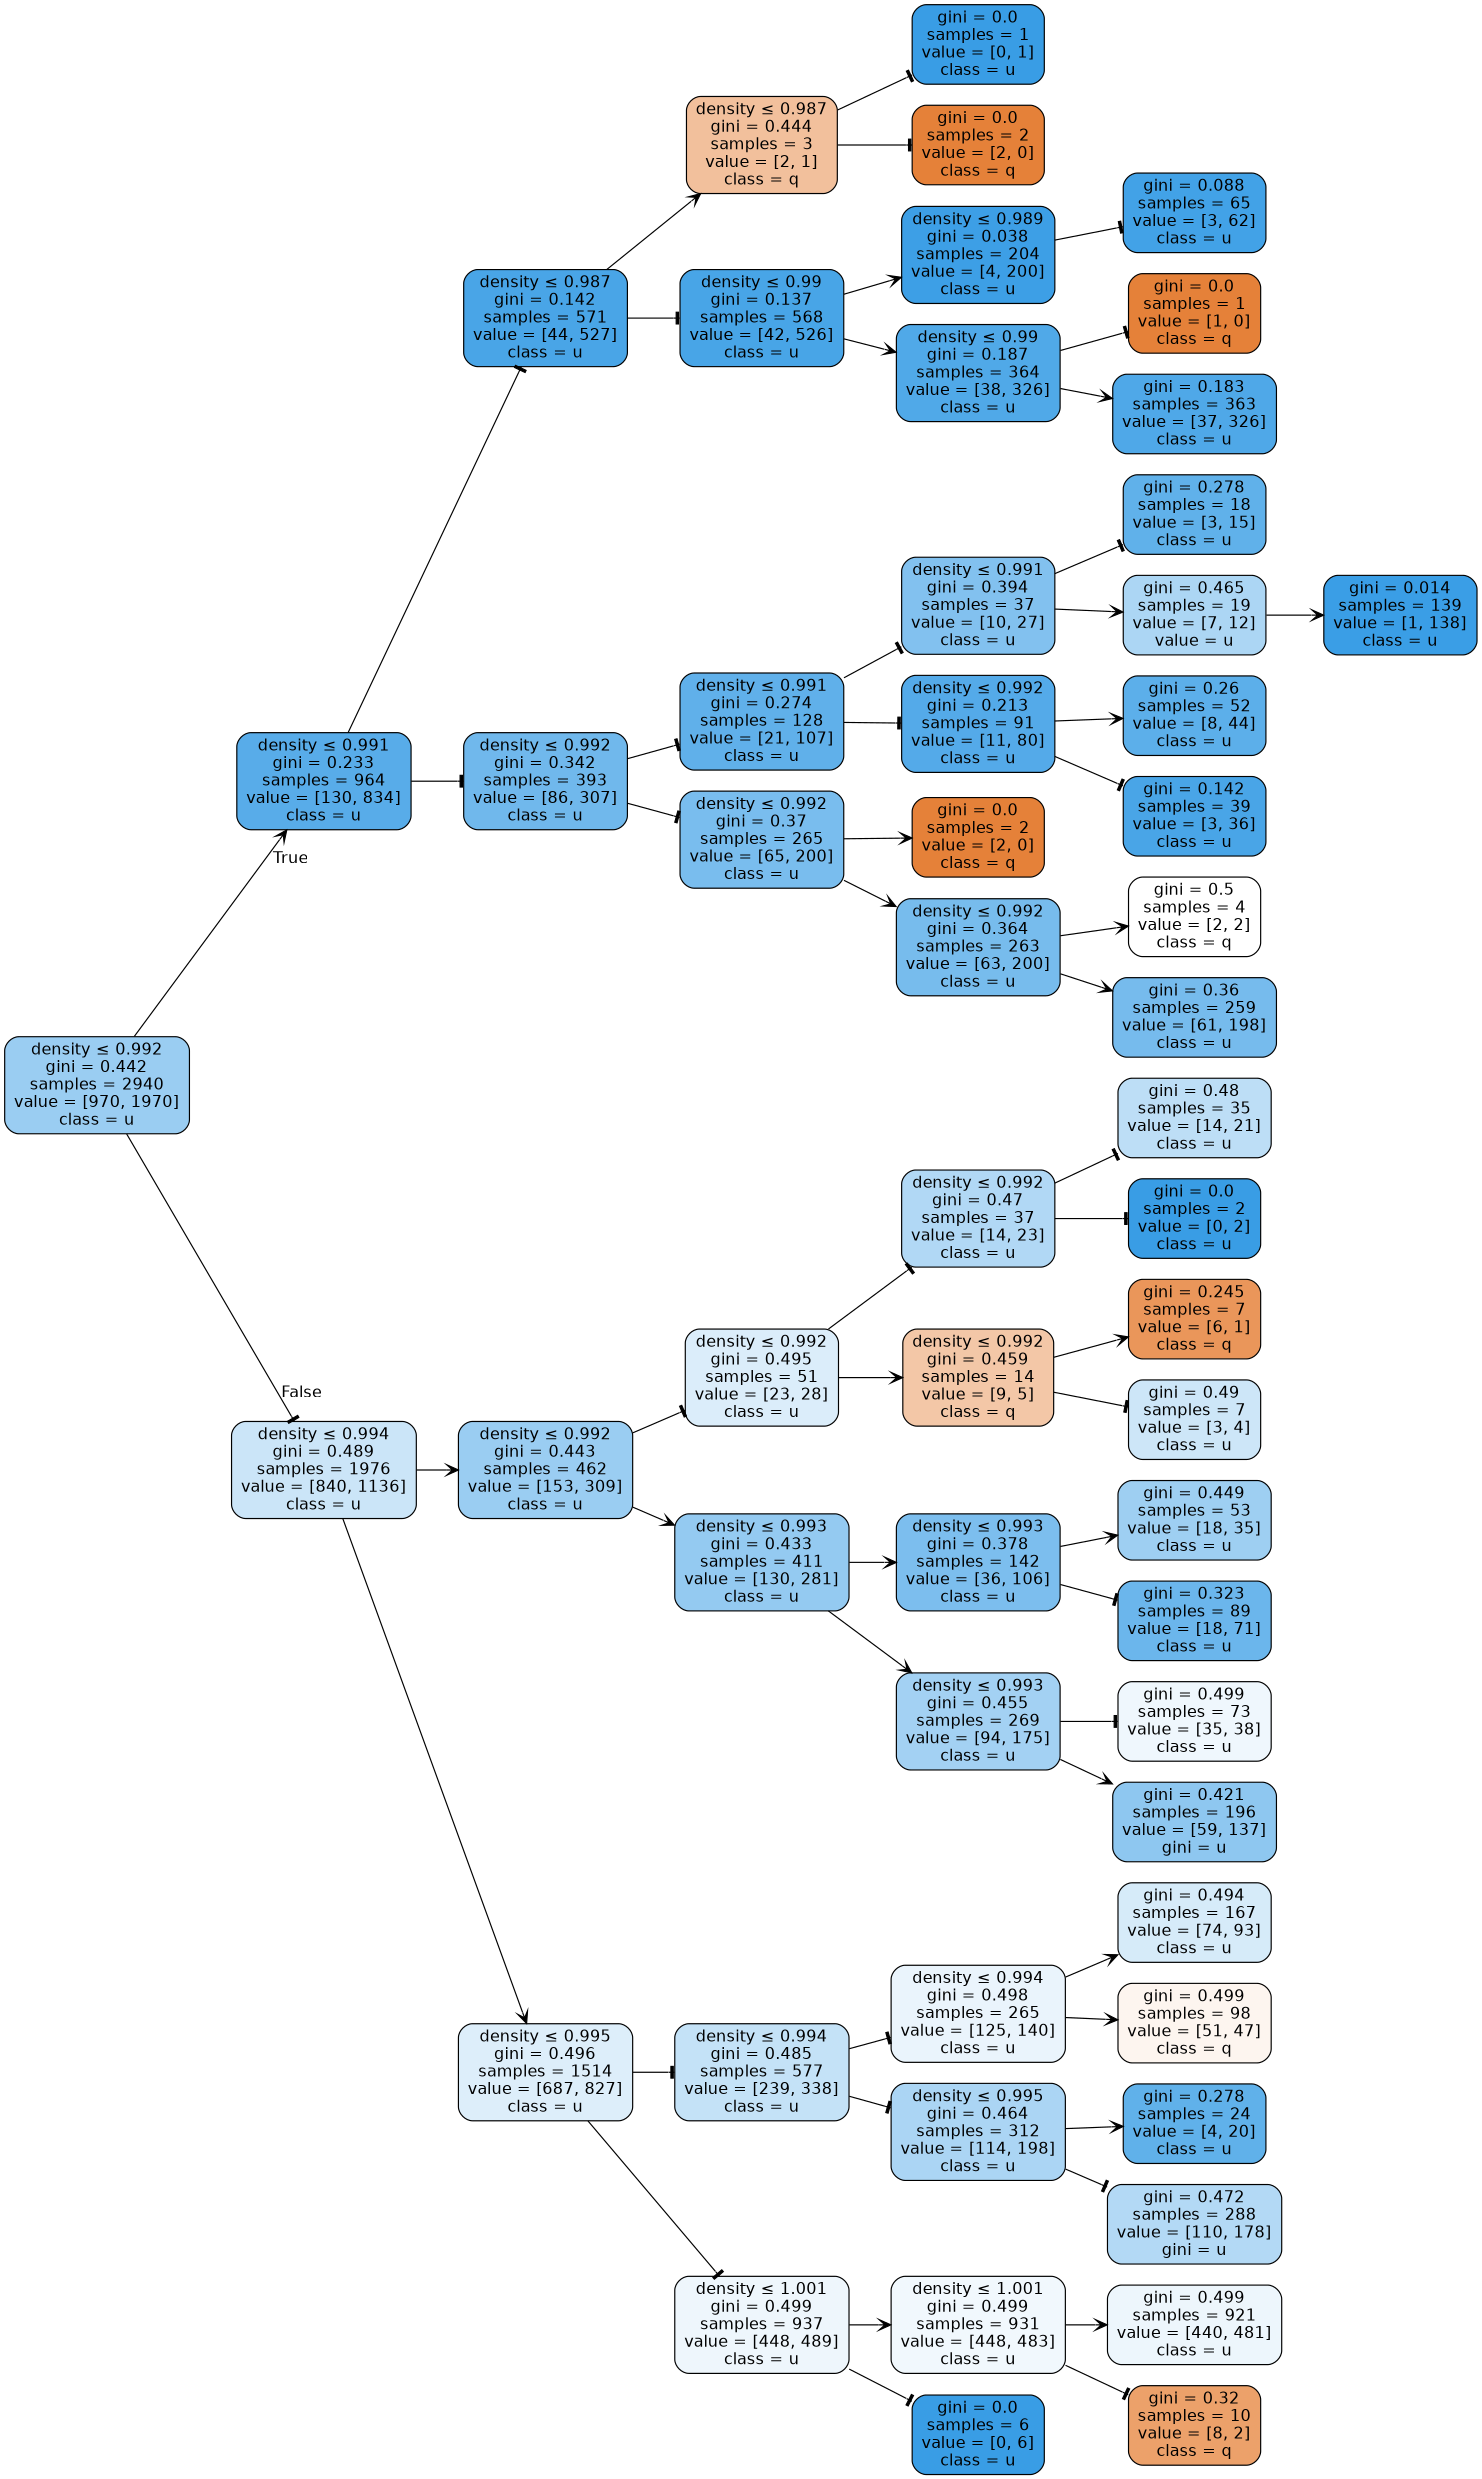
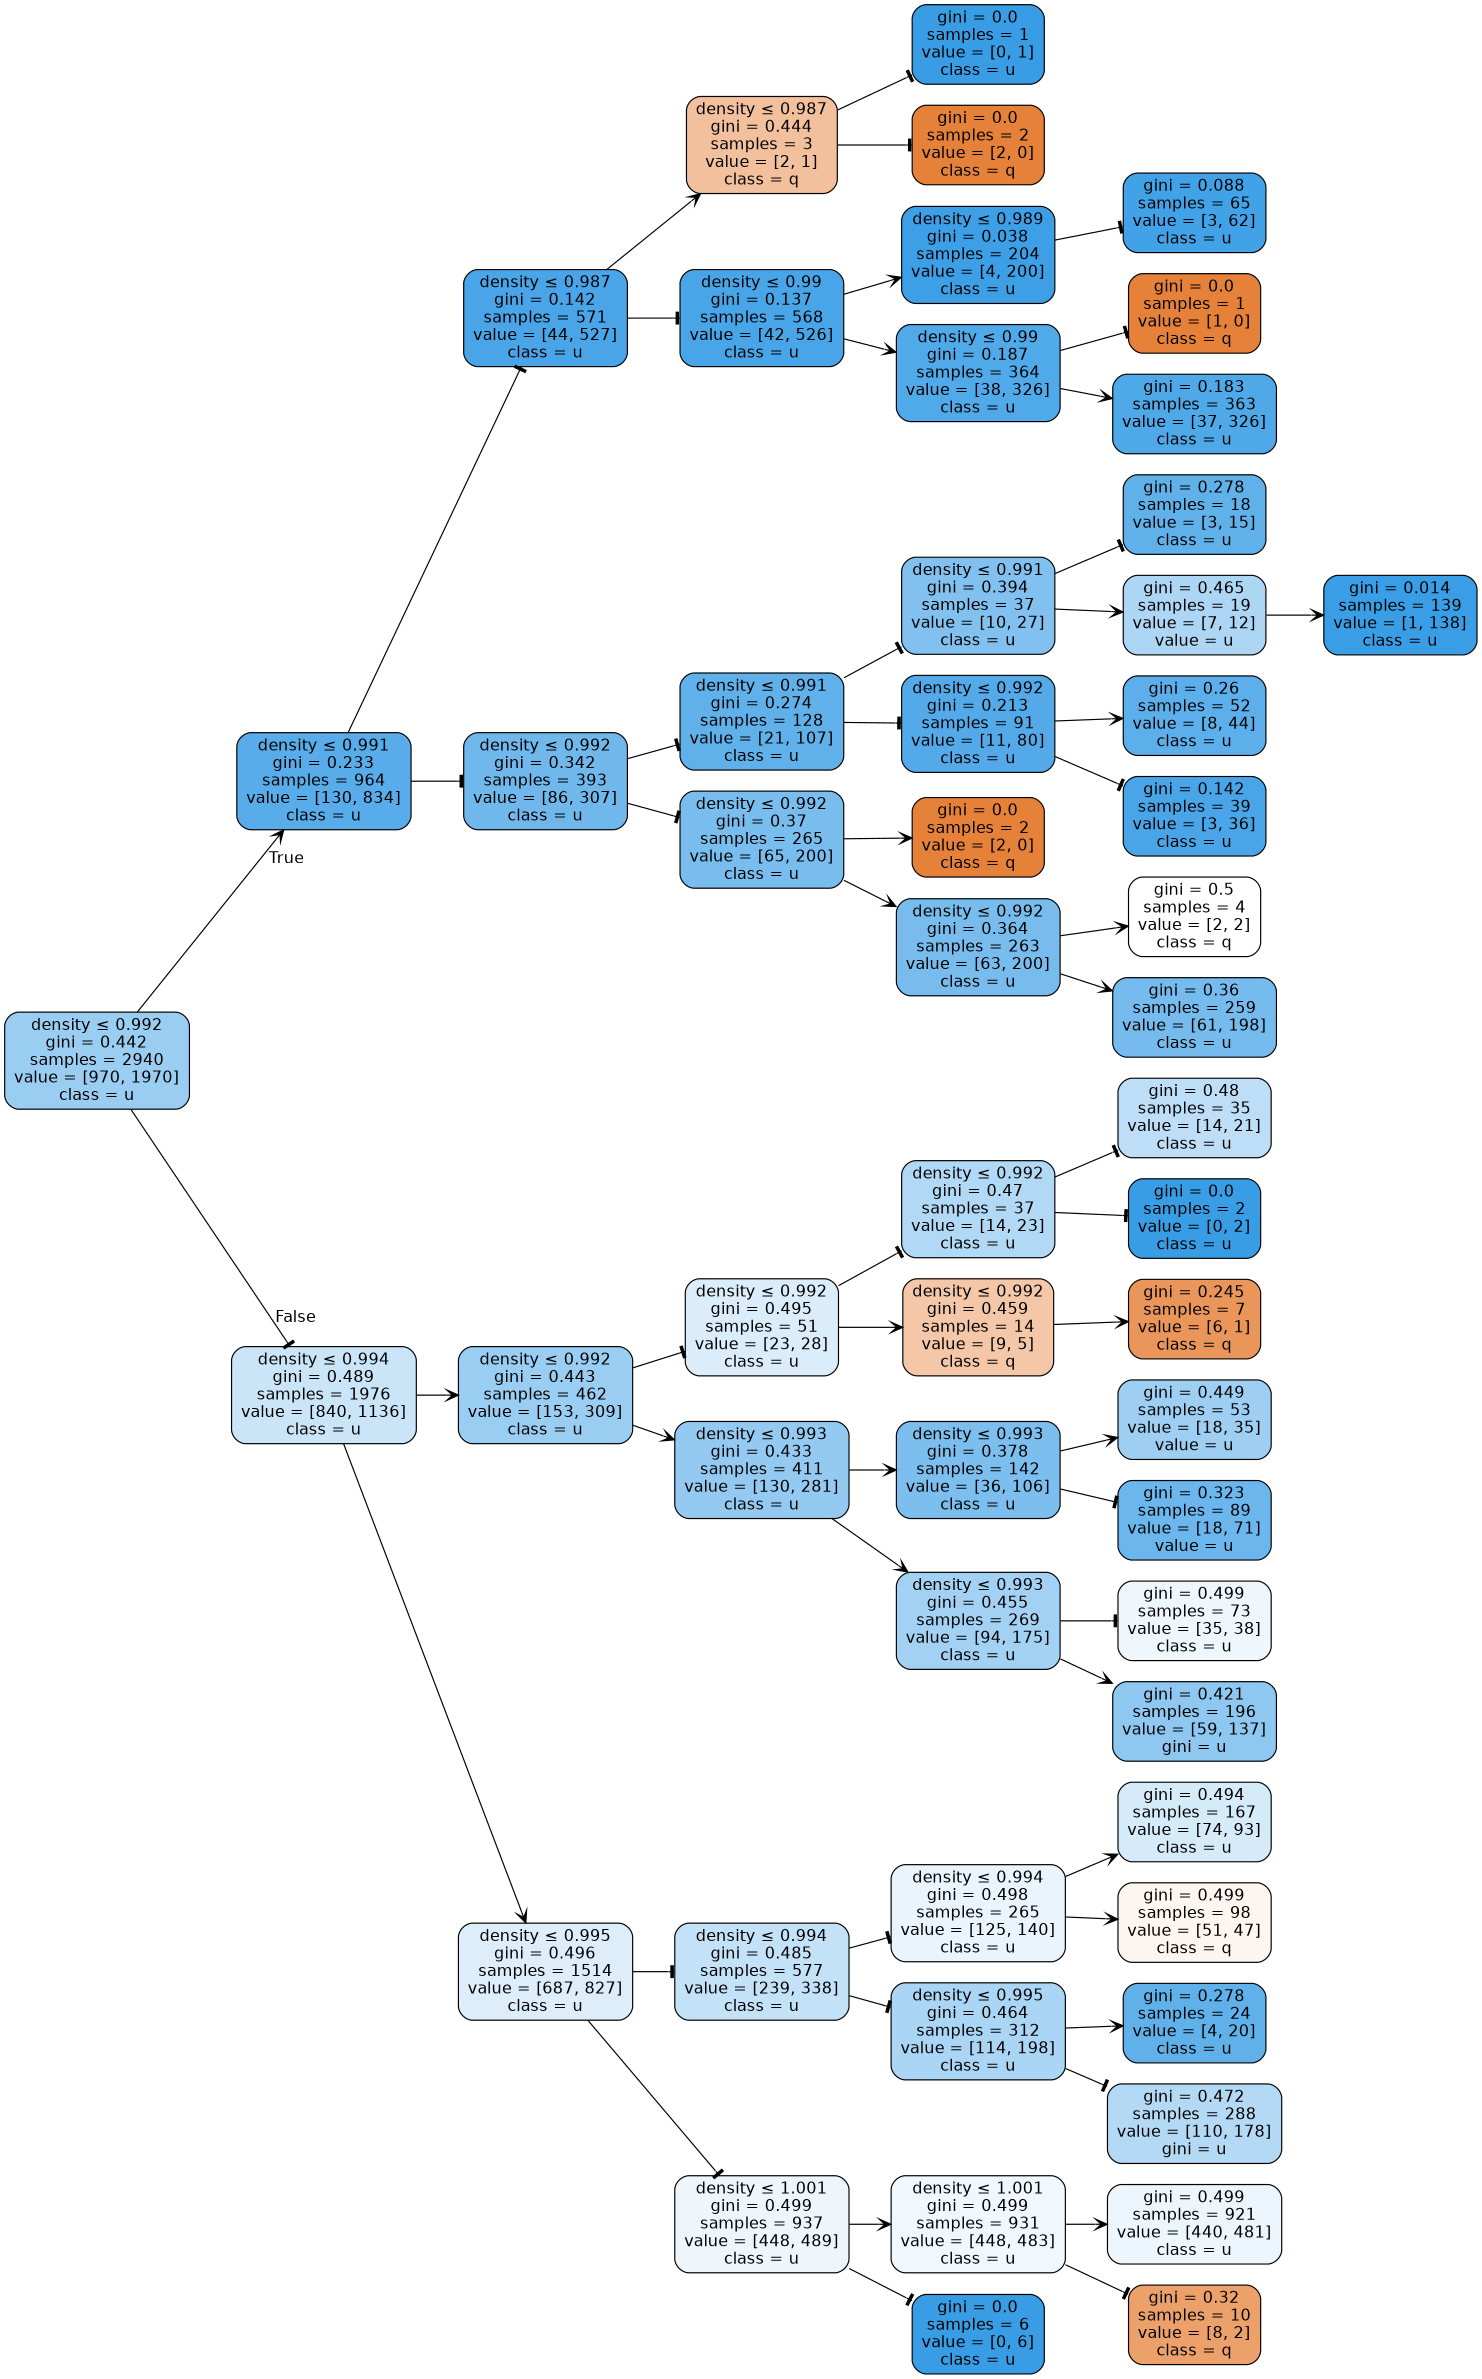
(1195, 1420) -> none
(1195, 1546) -> (1195, 1445)
(1195, 1647) -> (1195, 1546)
